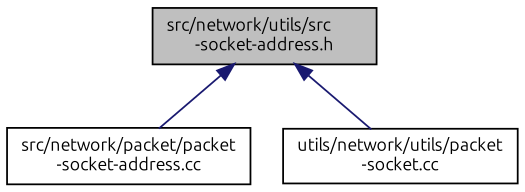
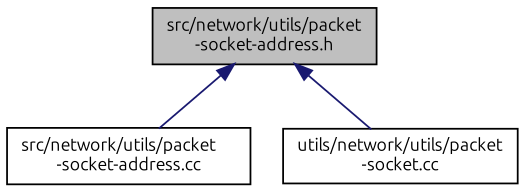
(265, 36) -> (265, 36)
(129, 156) -> (129, 156)
